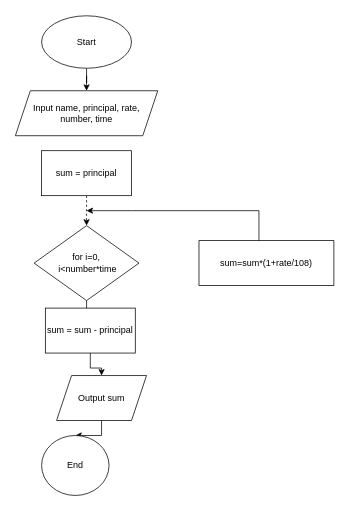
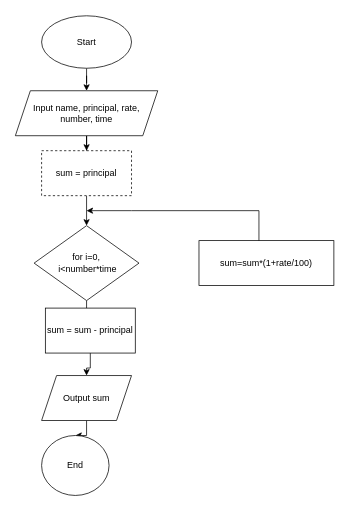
none -> (87, 145)
(87, 173) -> (87, 173)
(87, 206) -> (87, 206)
(267, 263) -> (267, 263)
(102, 398) -> (87, 398)
